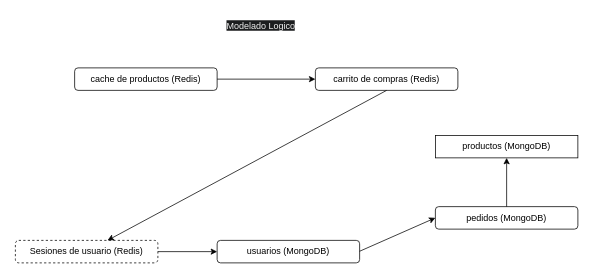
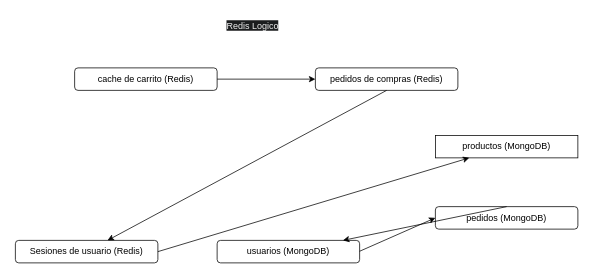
(261, 26) -> (254, 26)
(146, 79) -> (146, 79)
(387, 79) -> (387, 79)
(507, 185) -> (465, 215)
(87, 252) -> (87, 252)
(185, 252) -> (311, 205)
